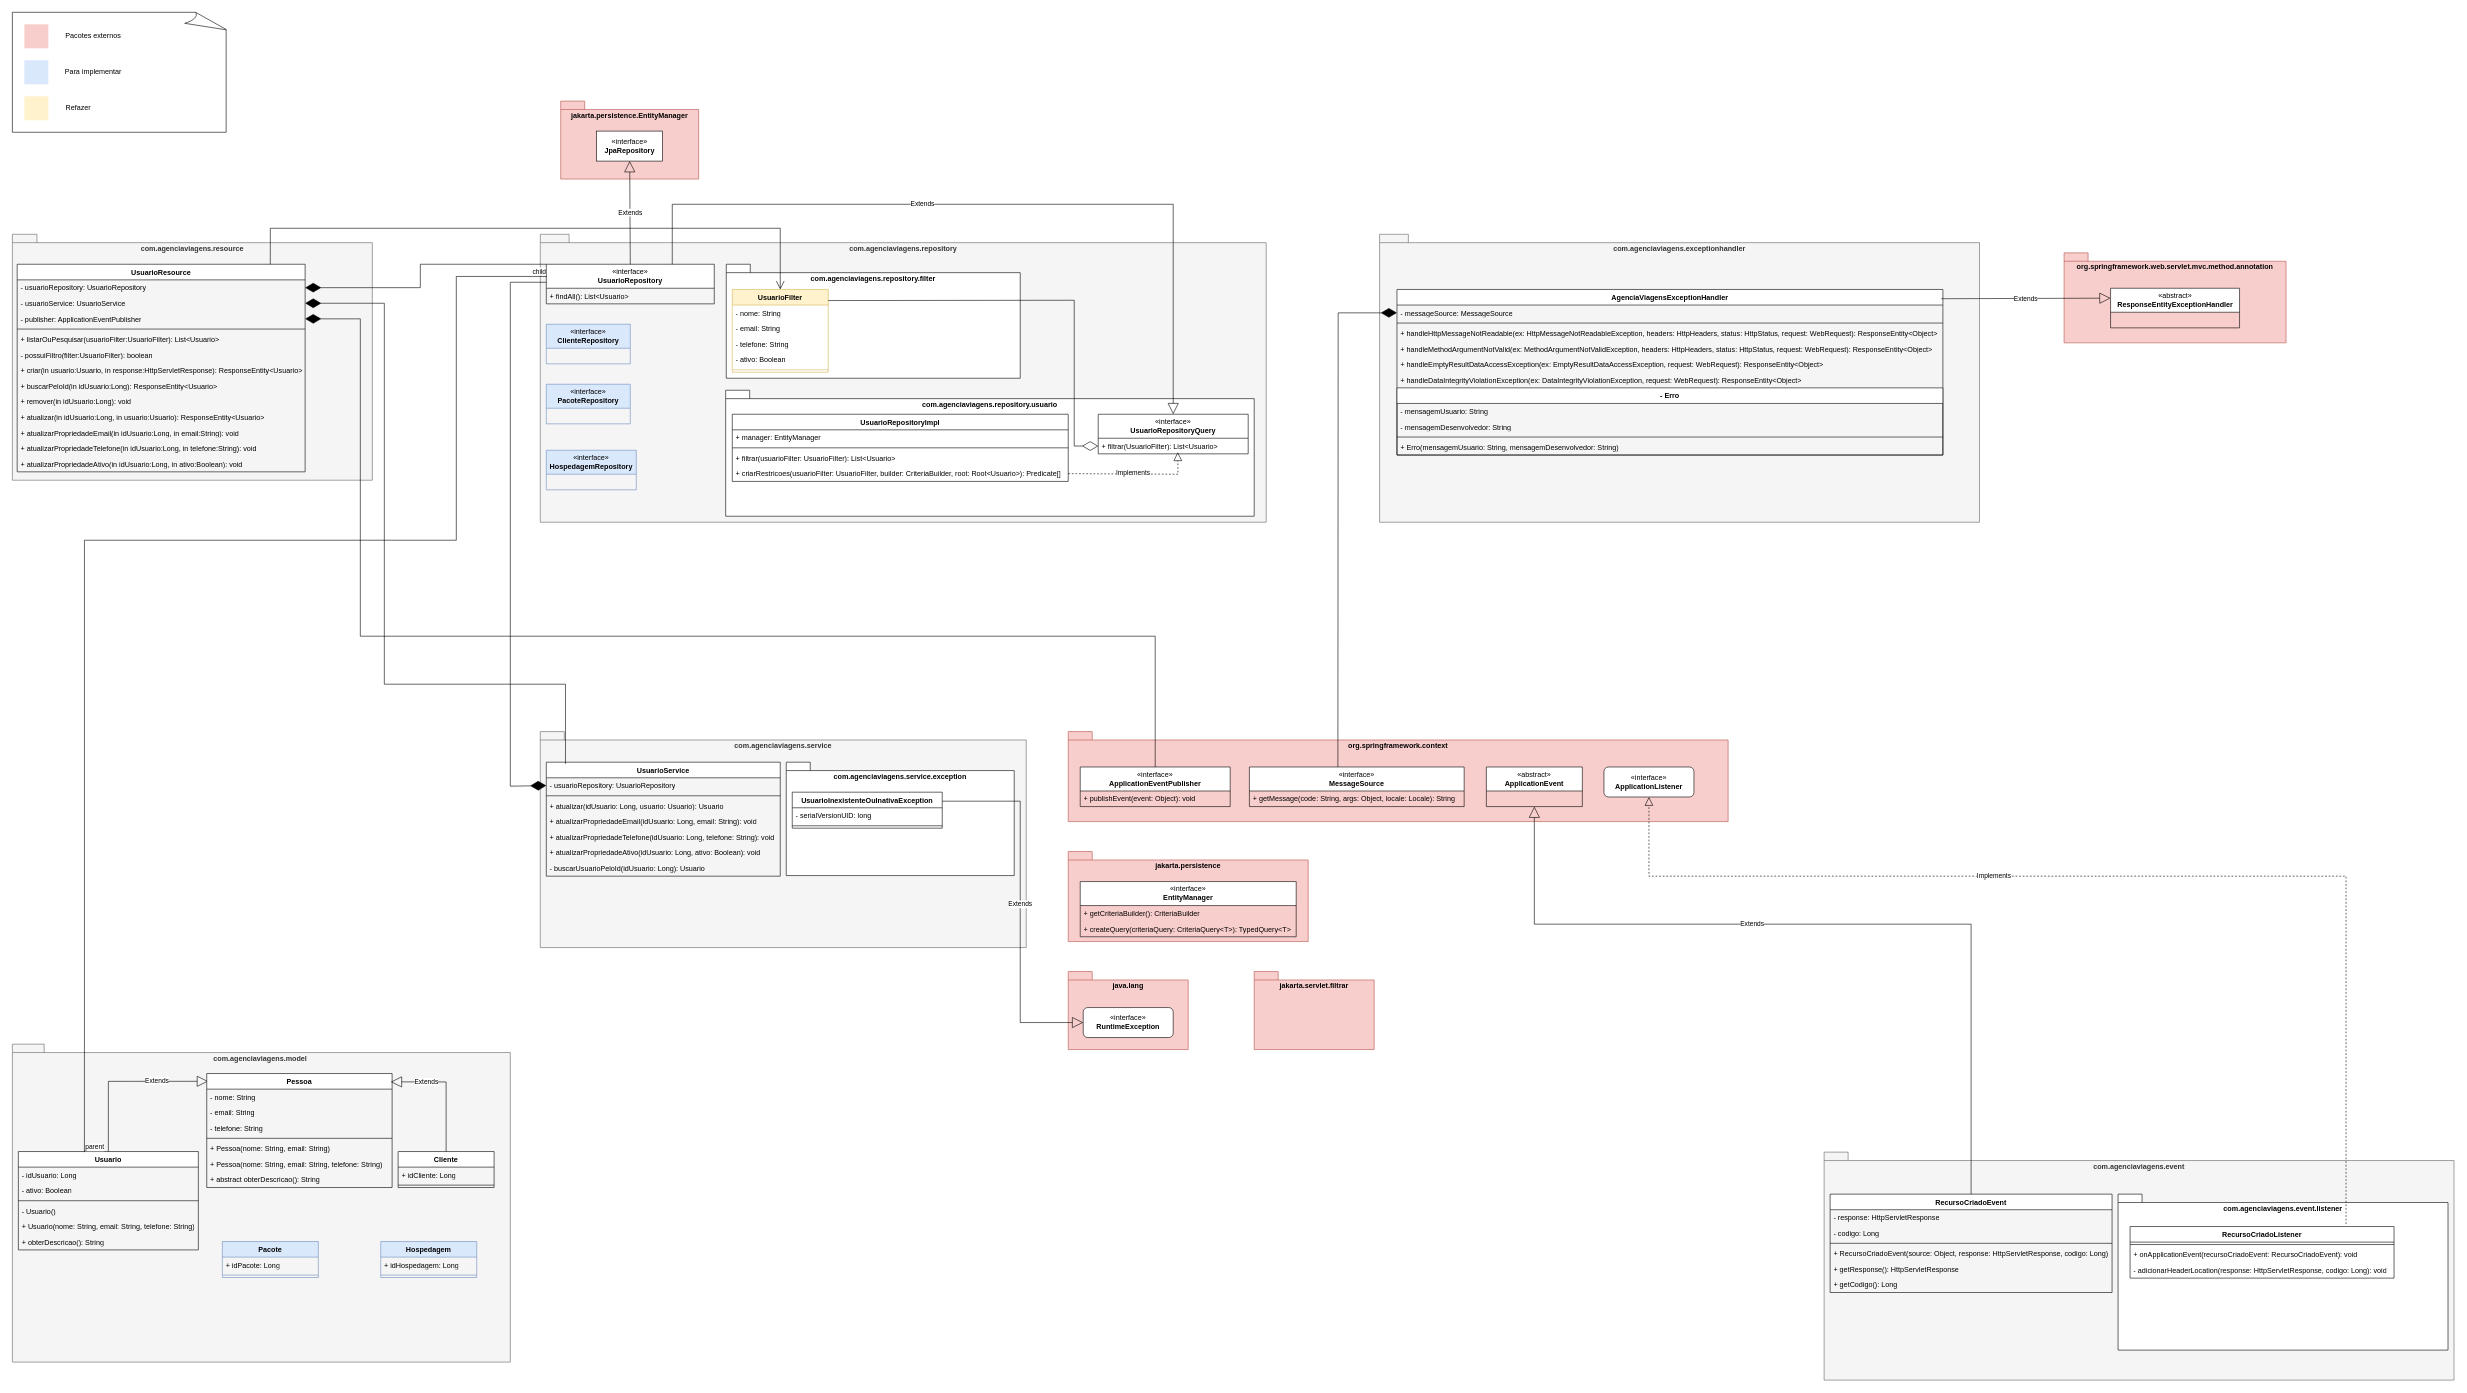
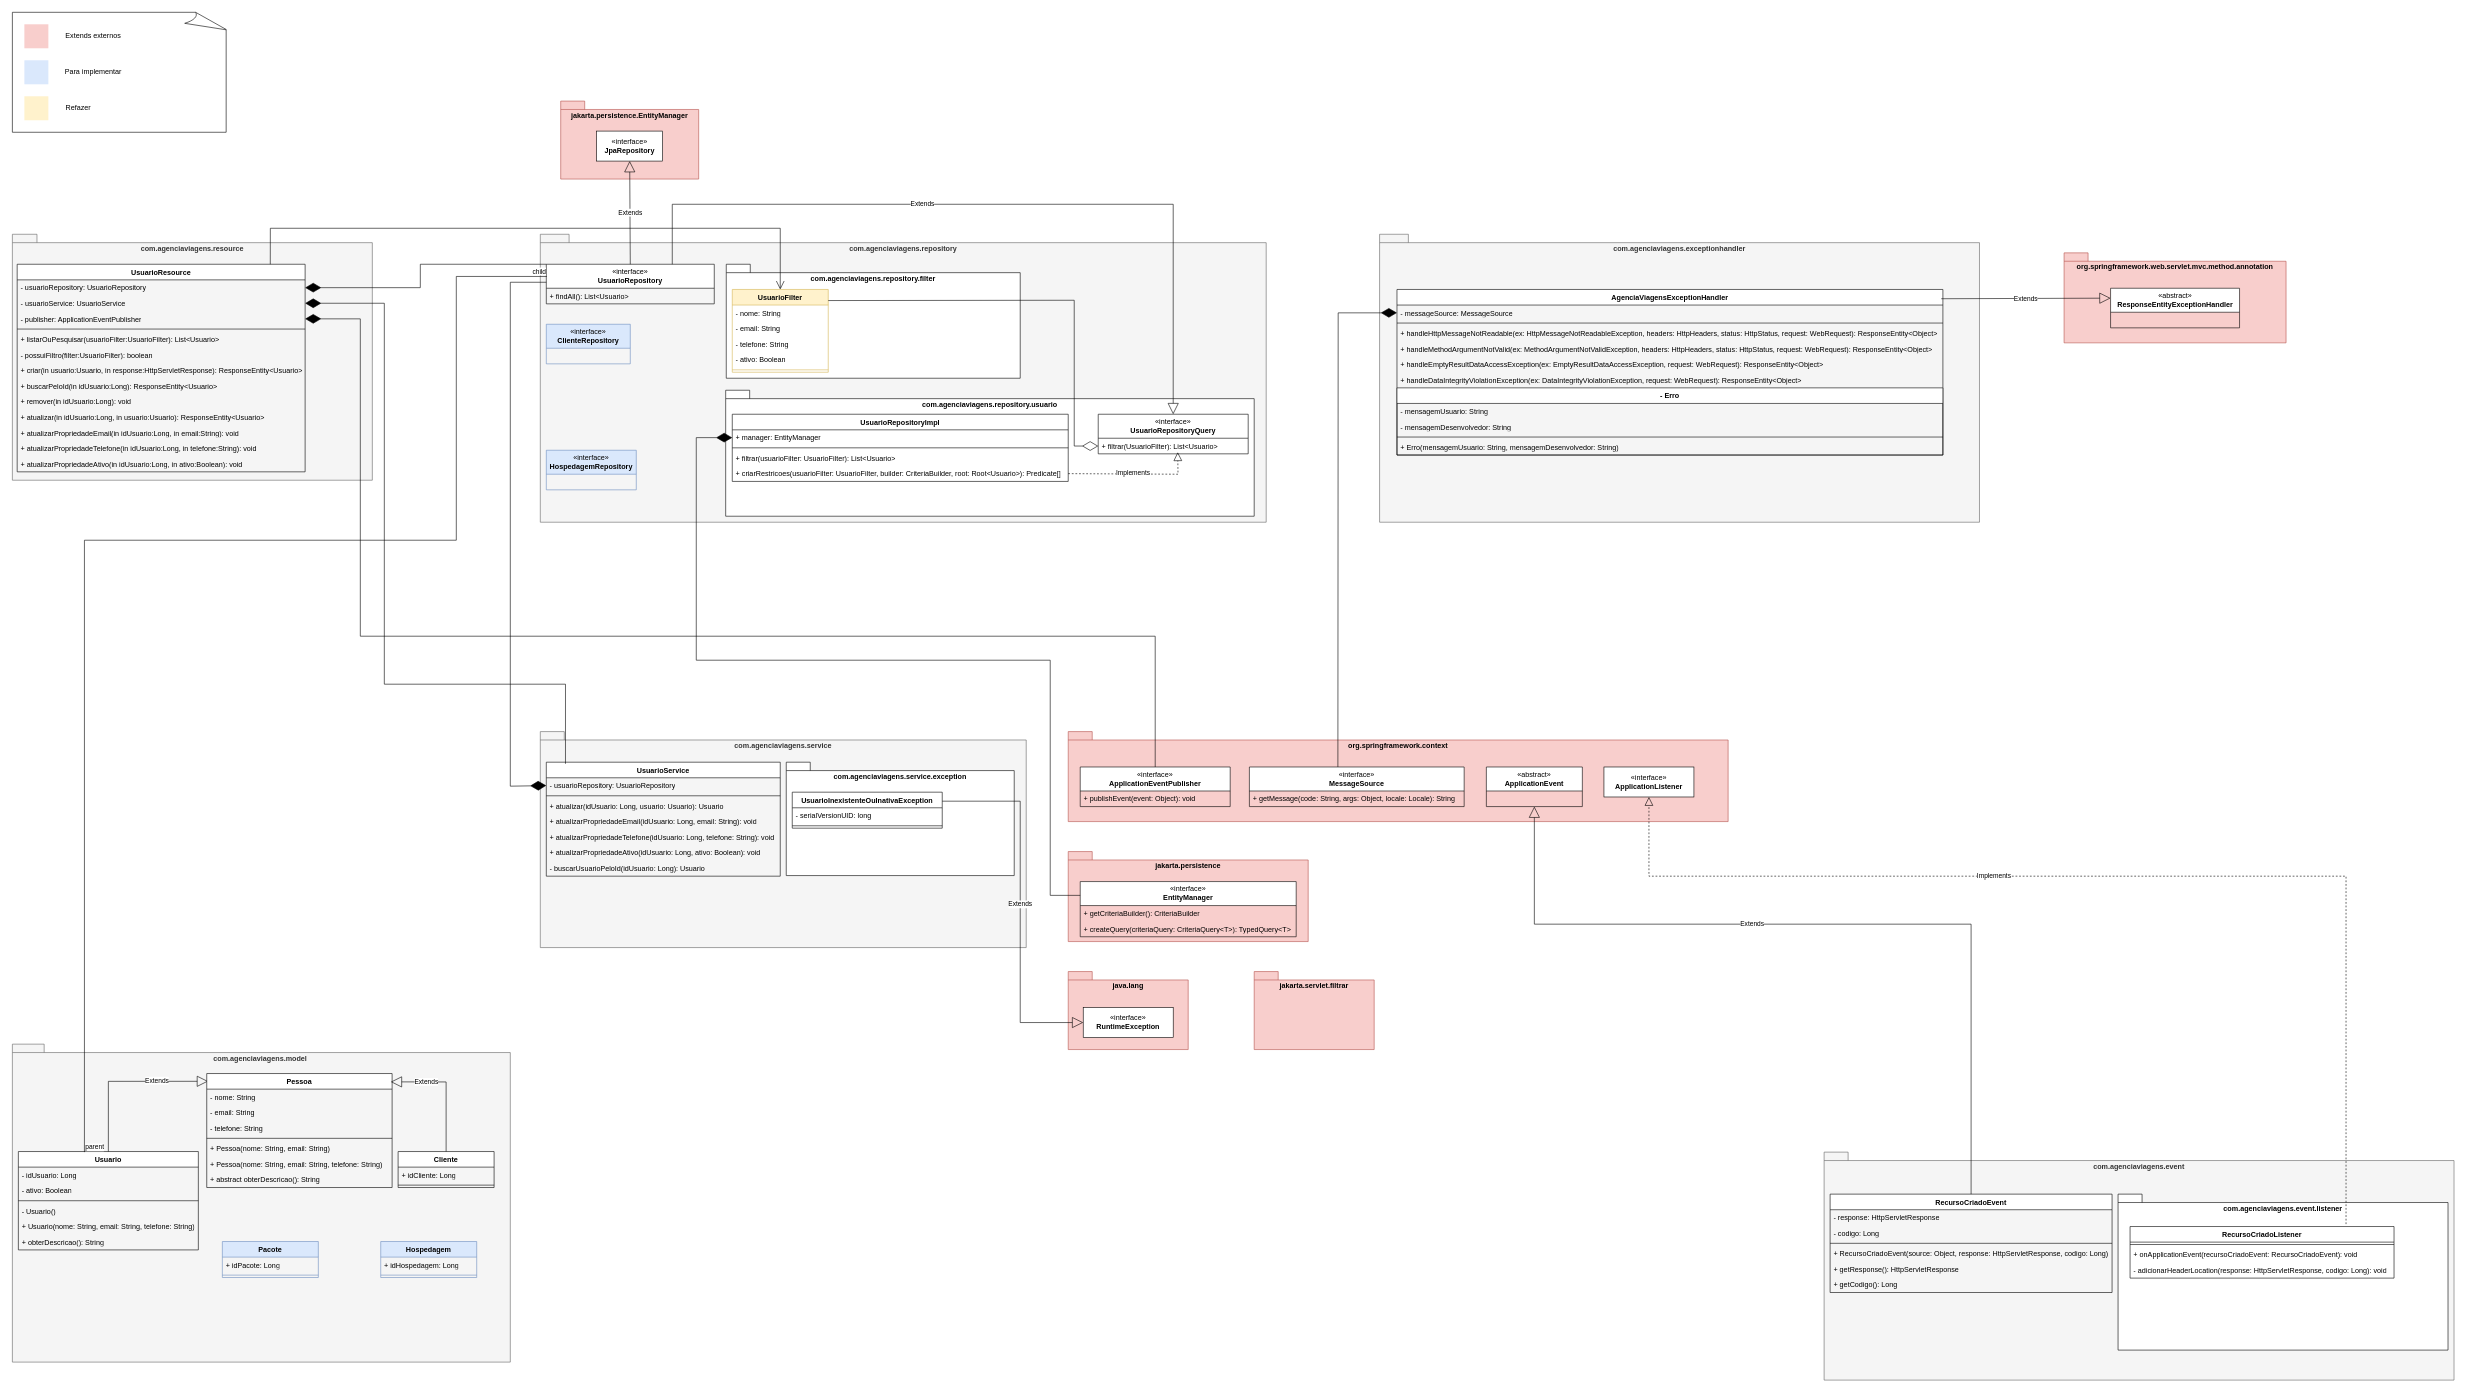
(93, 36) -> (93, 36)
(588, 404) -> none
(1649, 782) -> (1649, 782)
none -> (1064, 896)
(1128, 1023) -> (1128, 1023)
